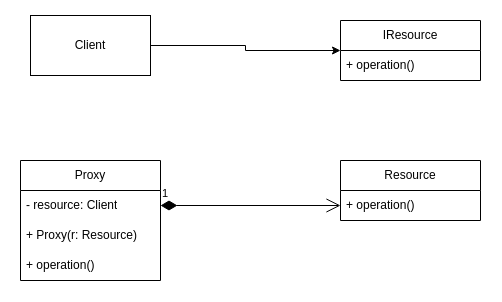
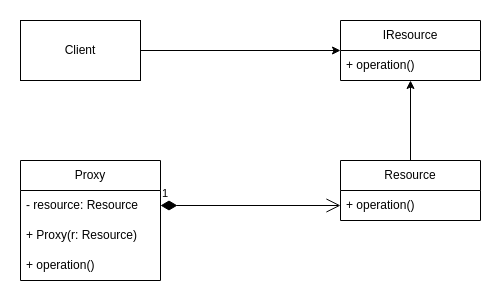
(91, 46) -> (81, 51)
none -> (411, 124)
(79, 206) -> (89, 206)
